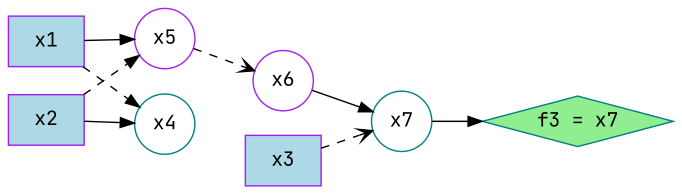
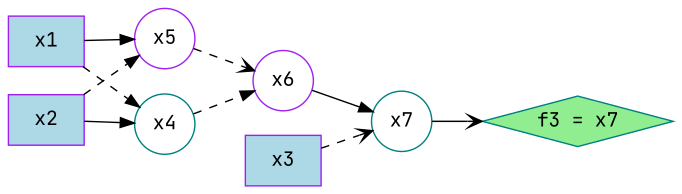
none -> (217, 105)
(450, 121) -> (450, 121)
